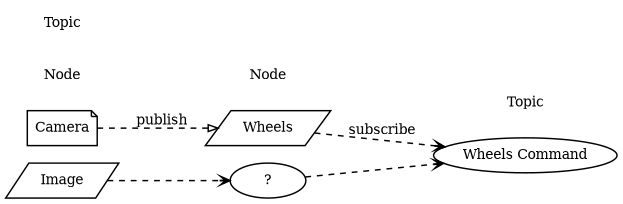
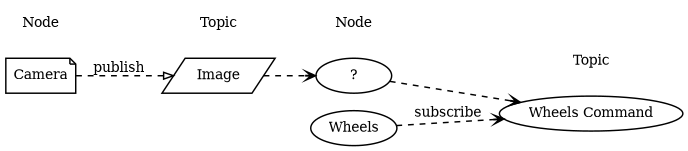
(153, 128) -> (120, 76)
(268, 128) -> (354, 128)
